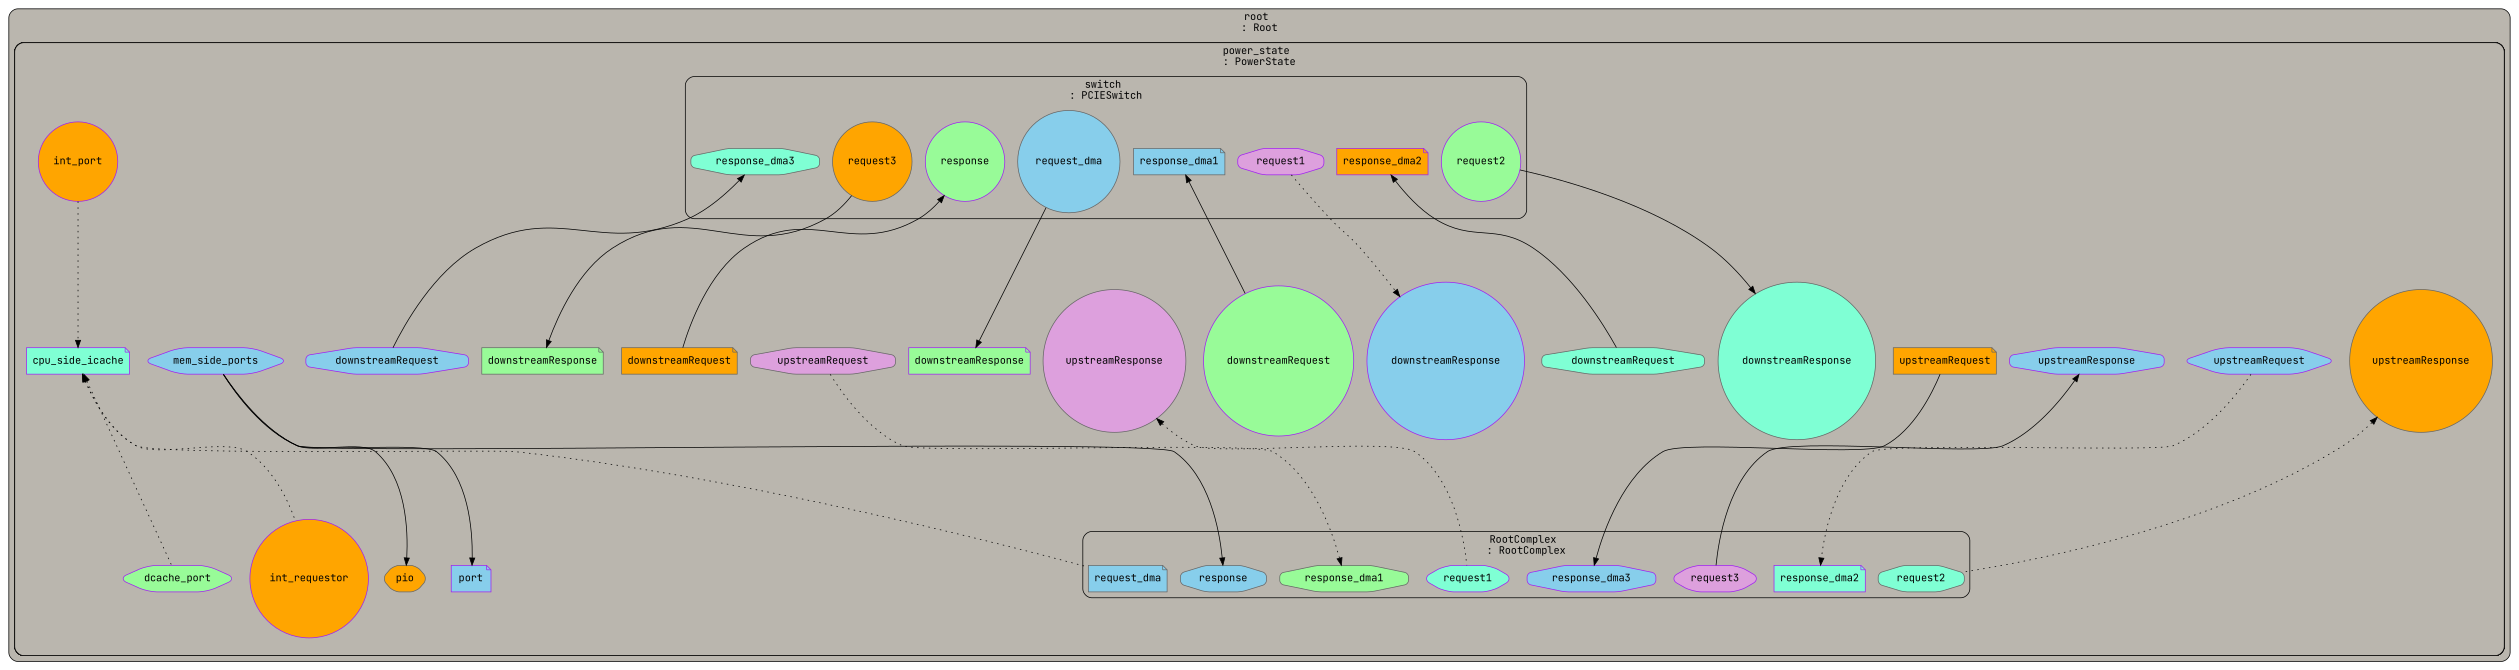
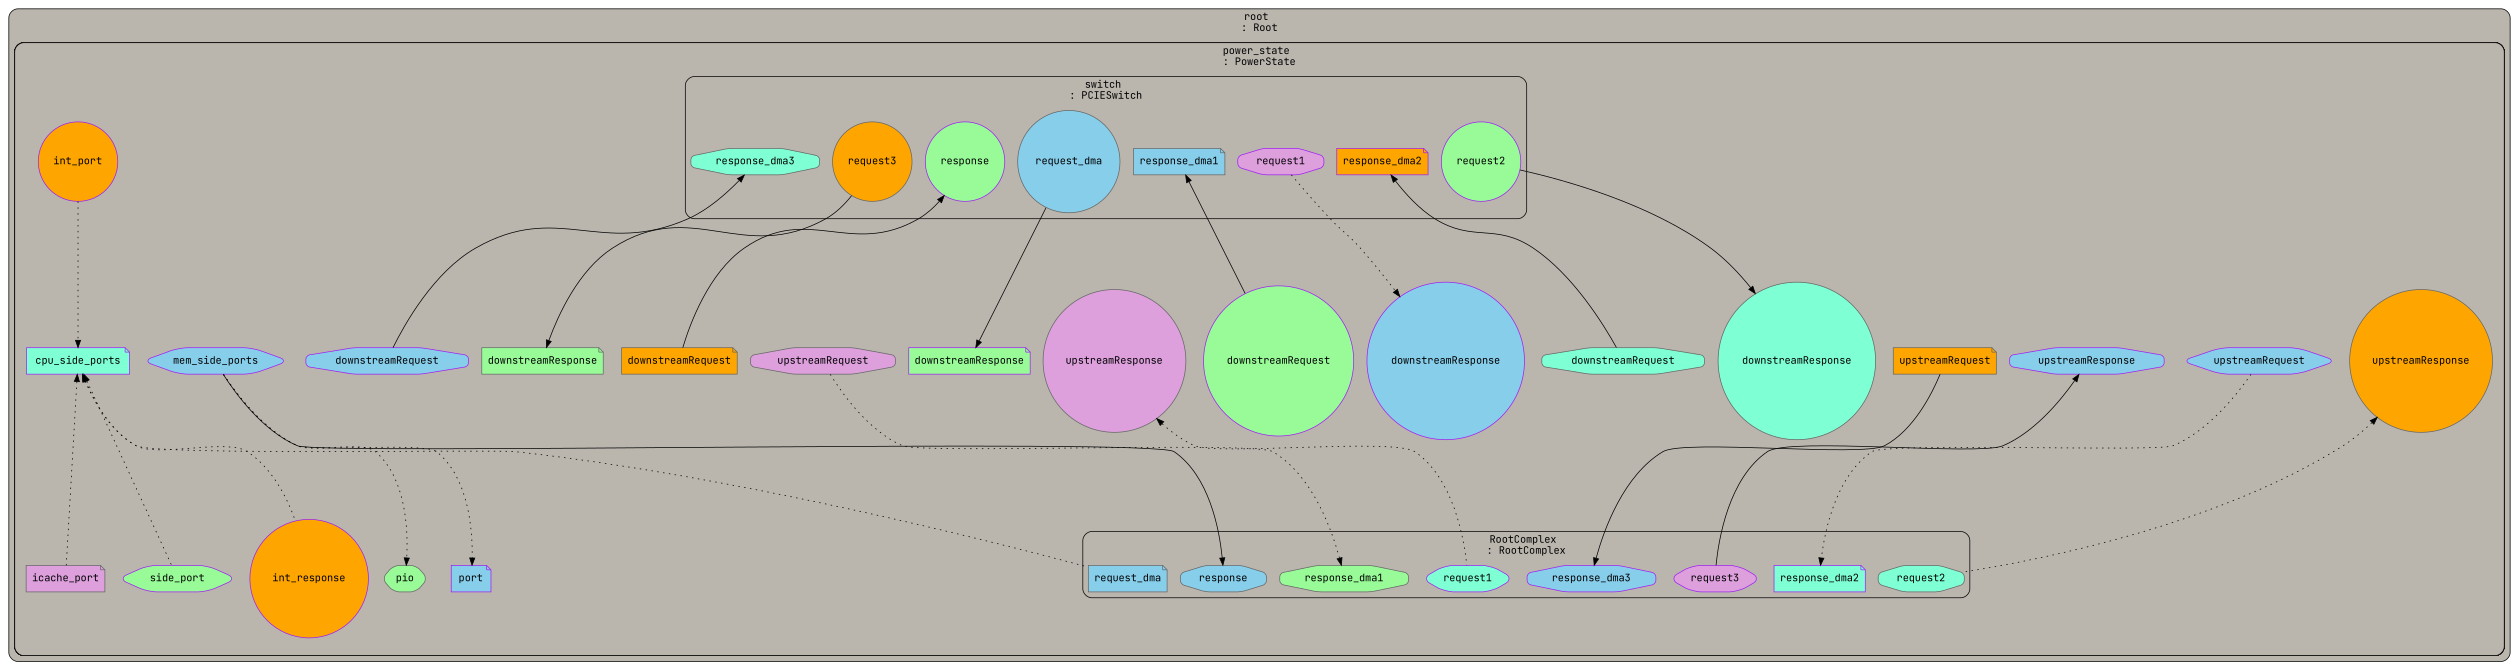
(78, 361) -> (78, 361)
(382, 459) -> (382, 459)
(448, 464) -> (448, 464)
none -> (66, 579)
(177, 579) -> (177, 579)
(309, 579) -> (309, 579)
(405, 579) -> (405, 579)
